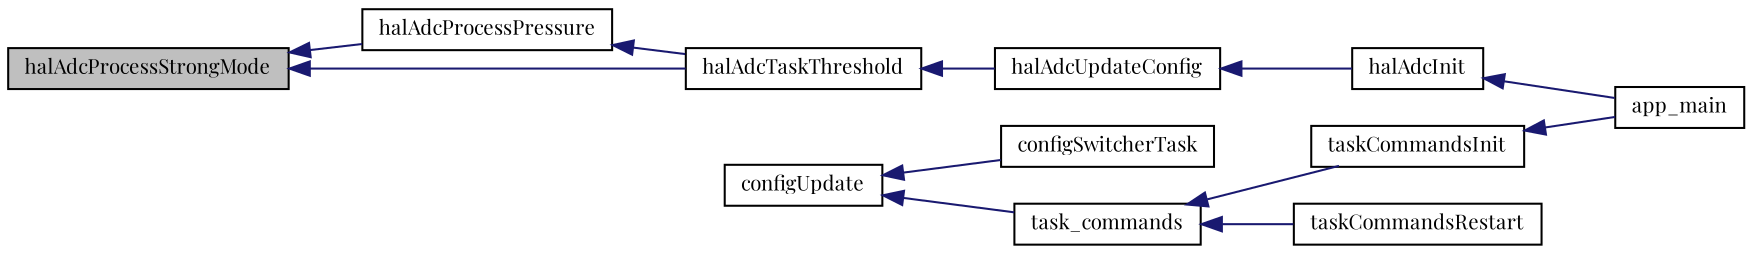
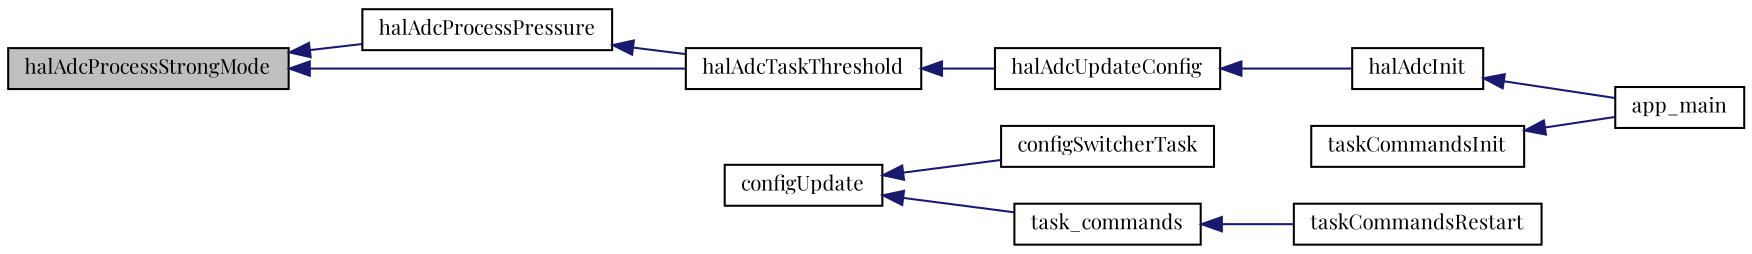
(1273, 183) -> none
